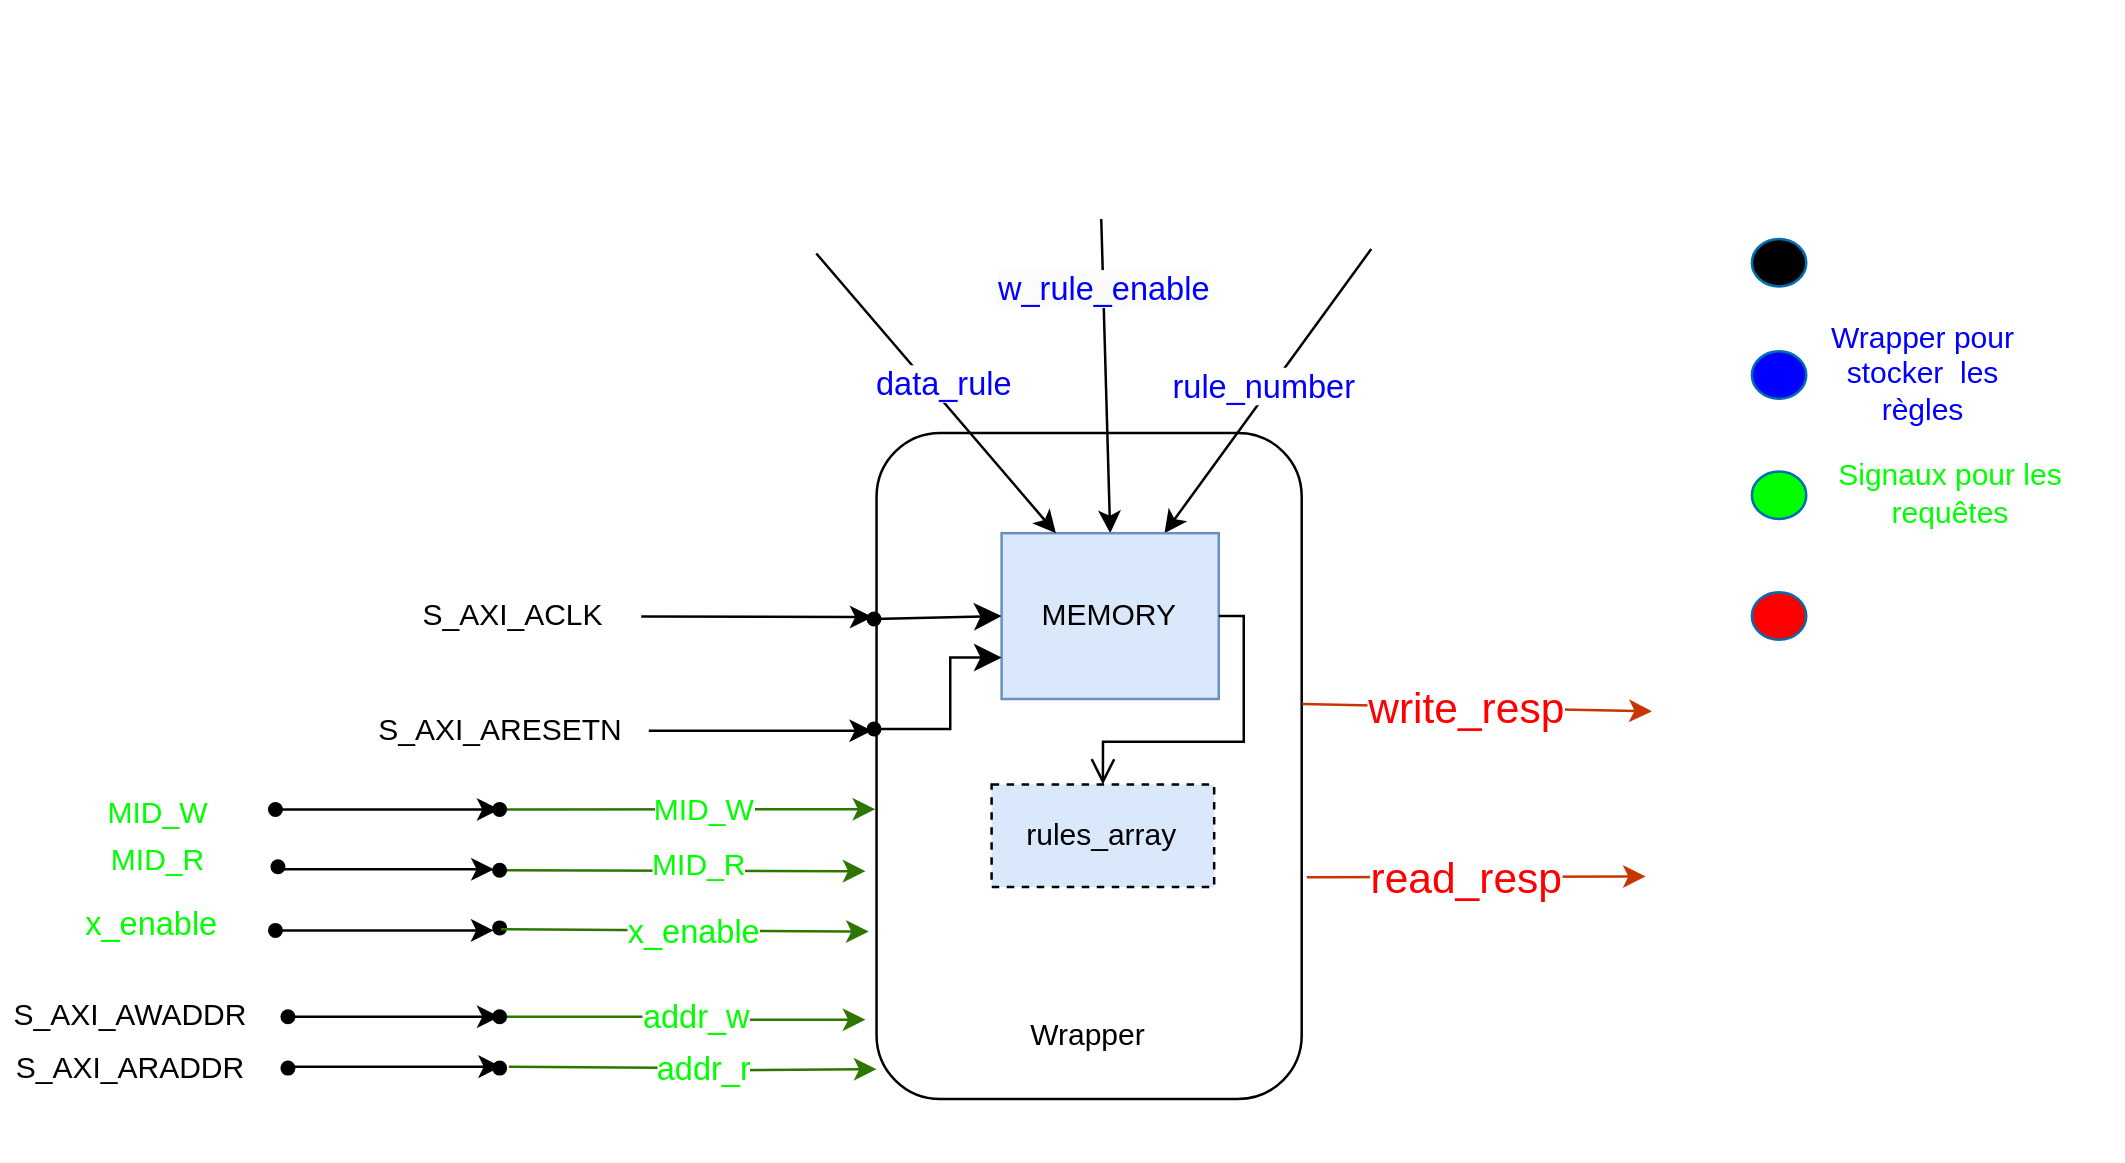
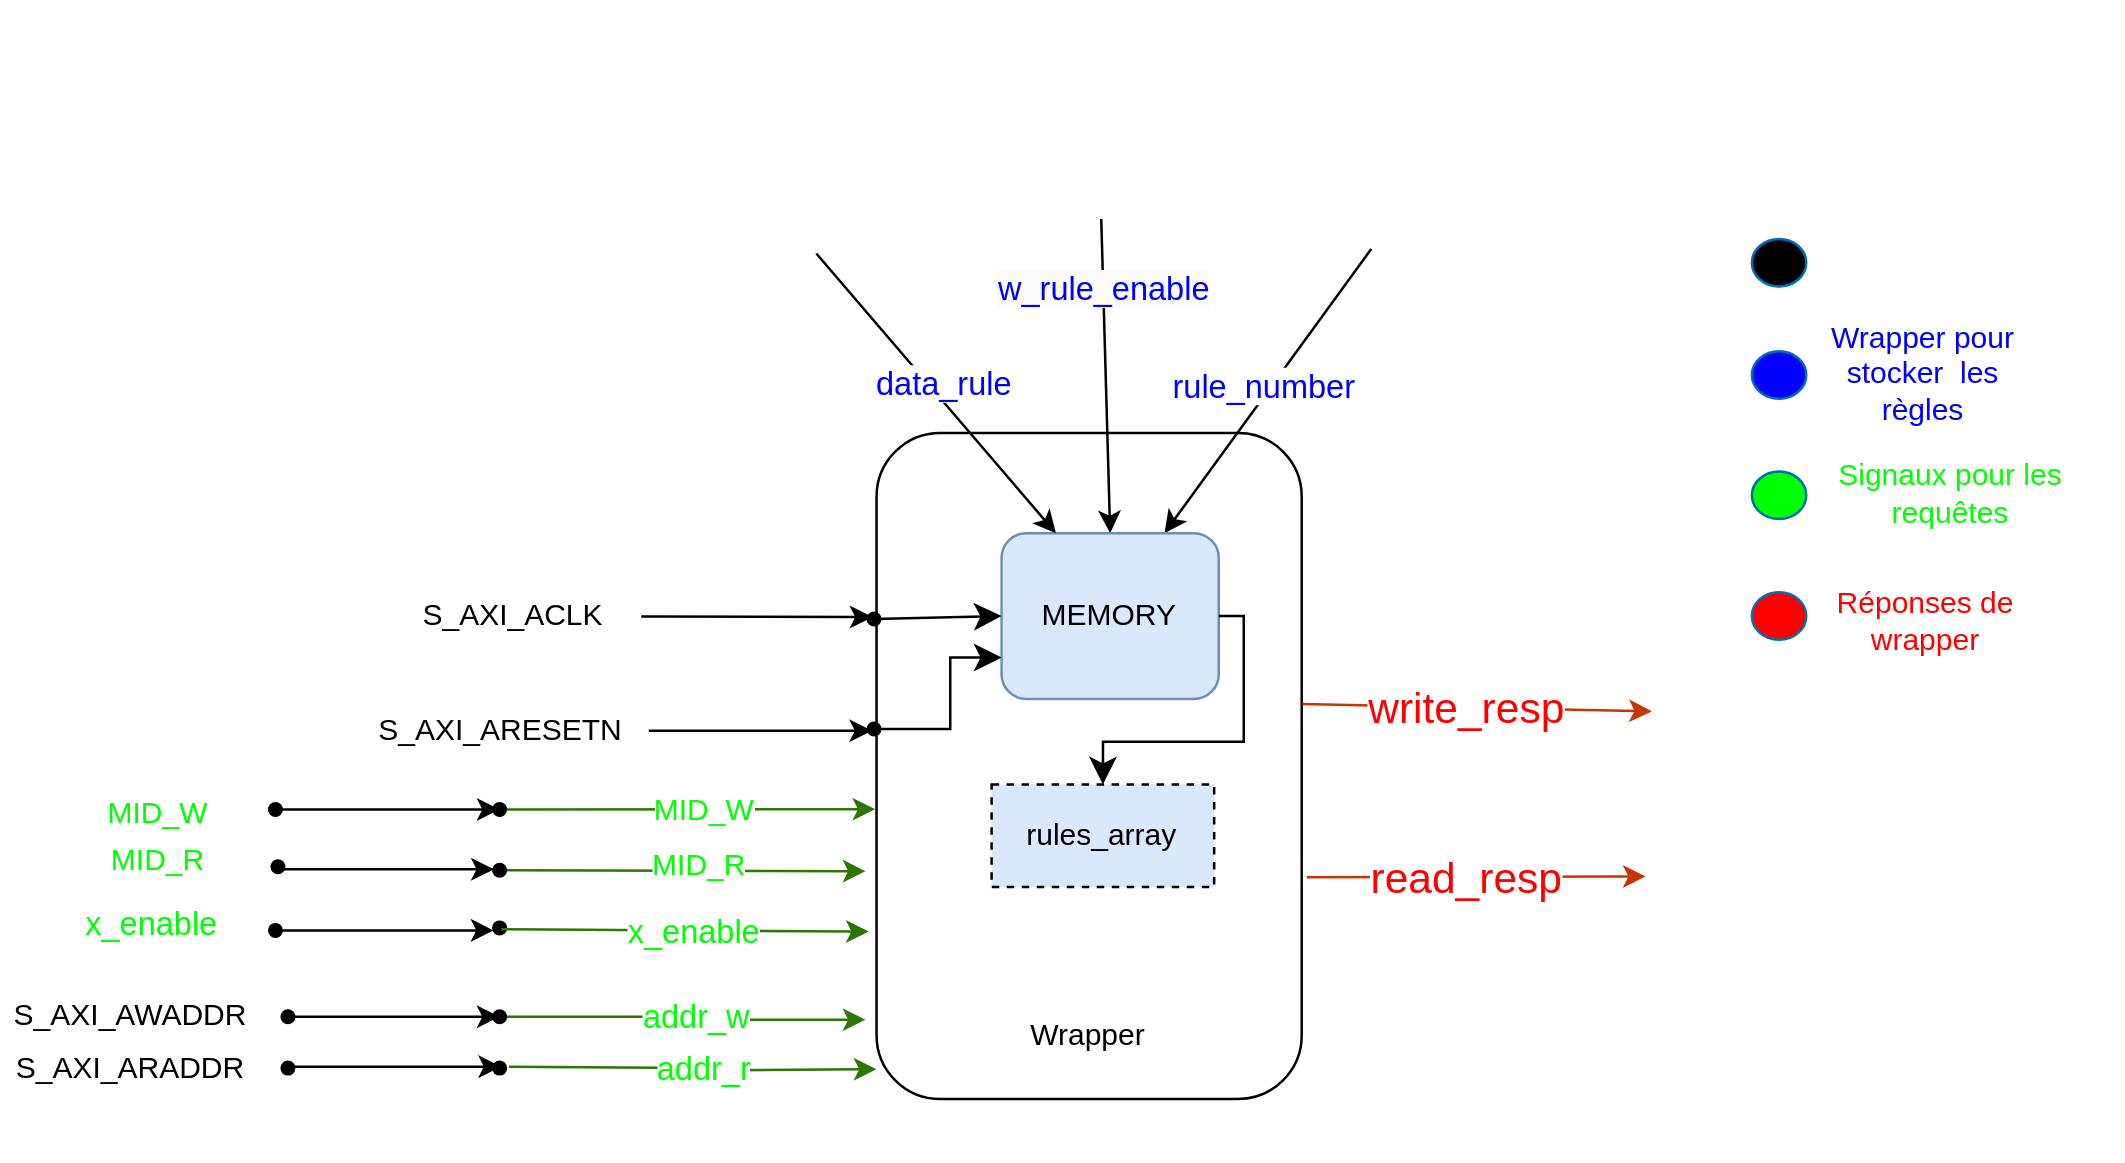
(1110, 616) -> (1110, 616)
none -> (1926, 621)
(1103, 768) -> (1103, 762)
